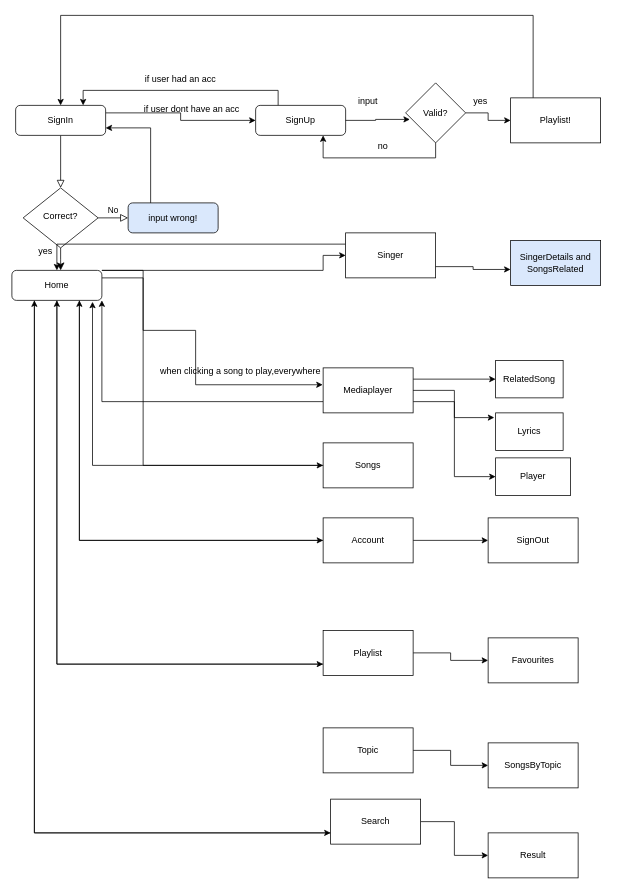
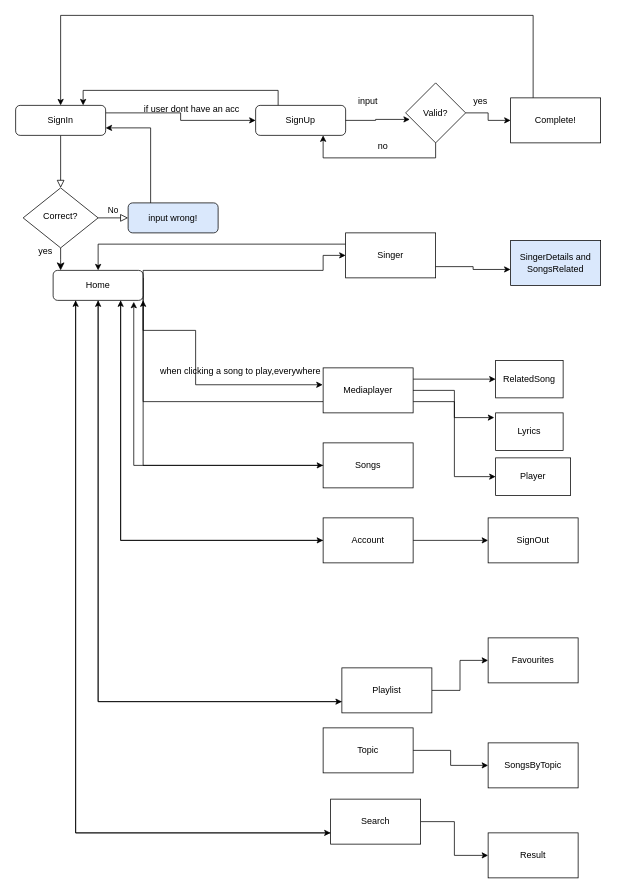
(180, 79) -> none
(555, 120) -> (555, 120)
(57, 285) -> (98, 285)
(368, 653) -> (387, 690)
